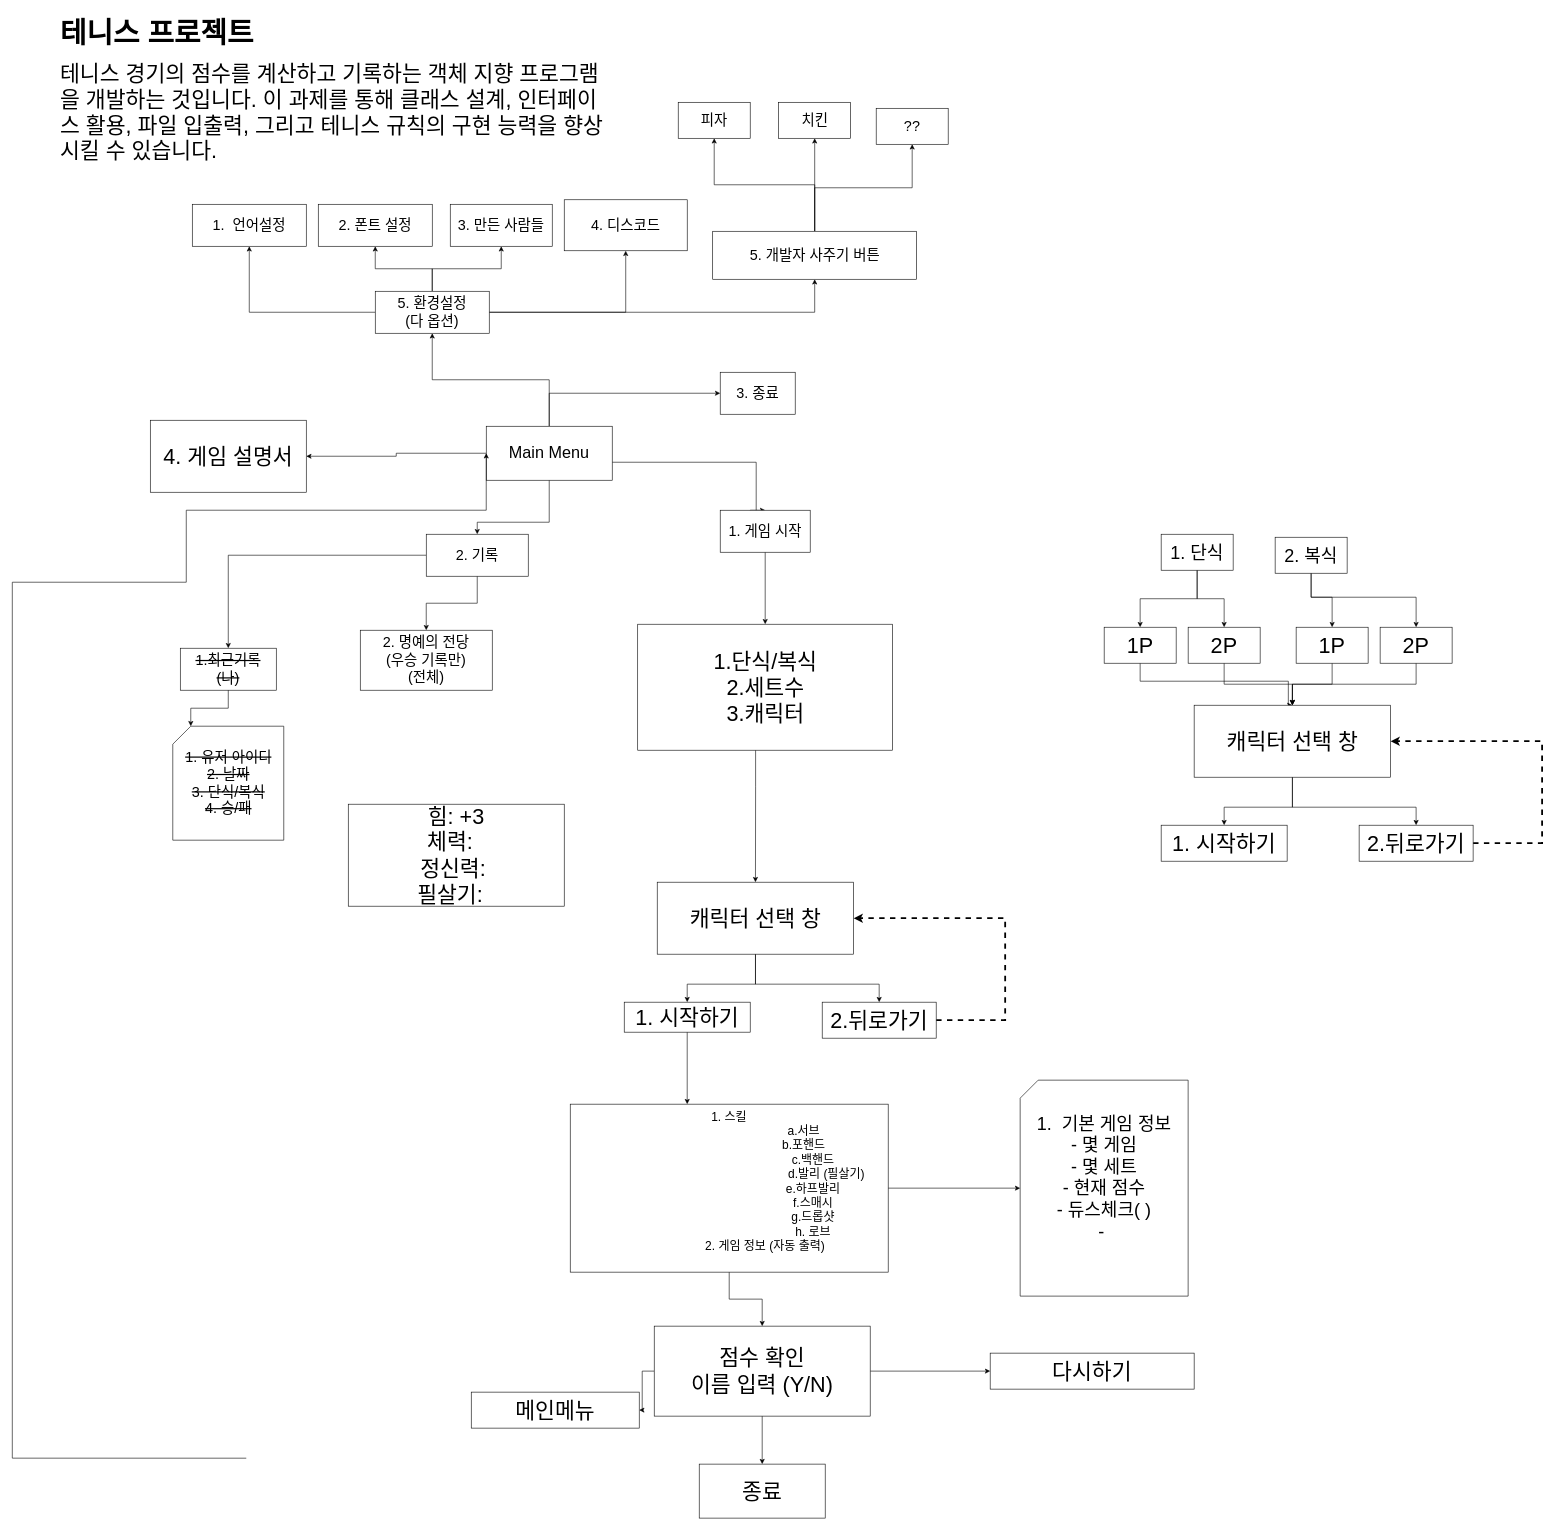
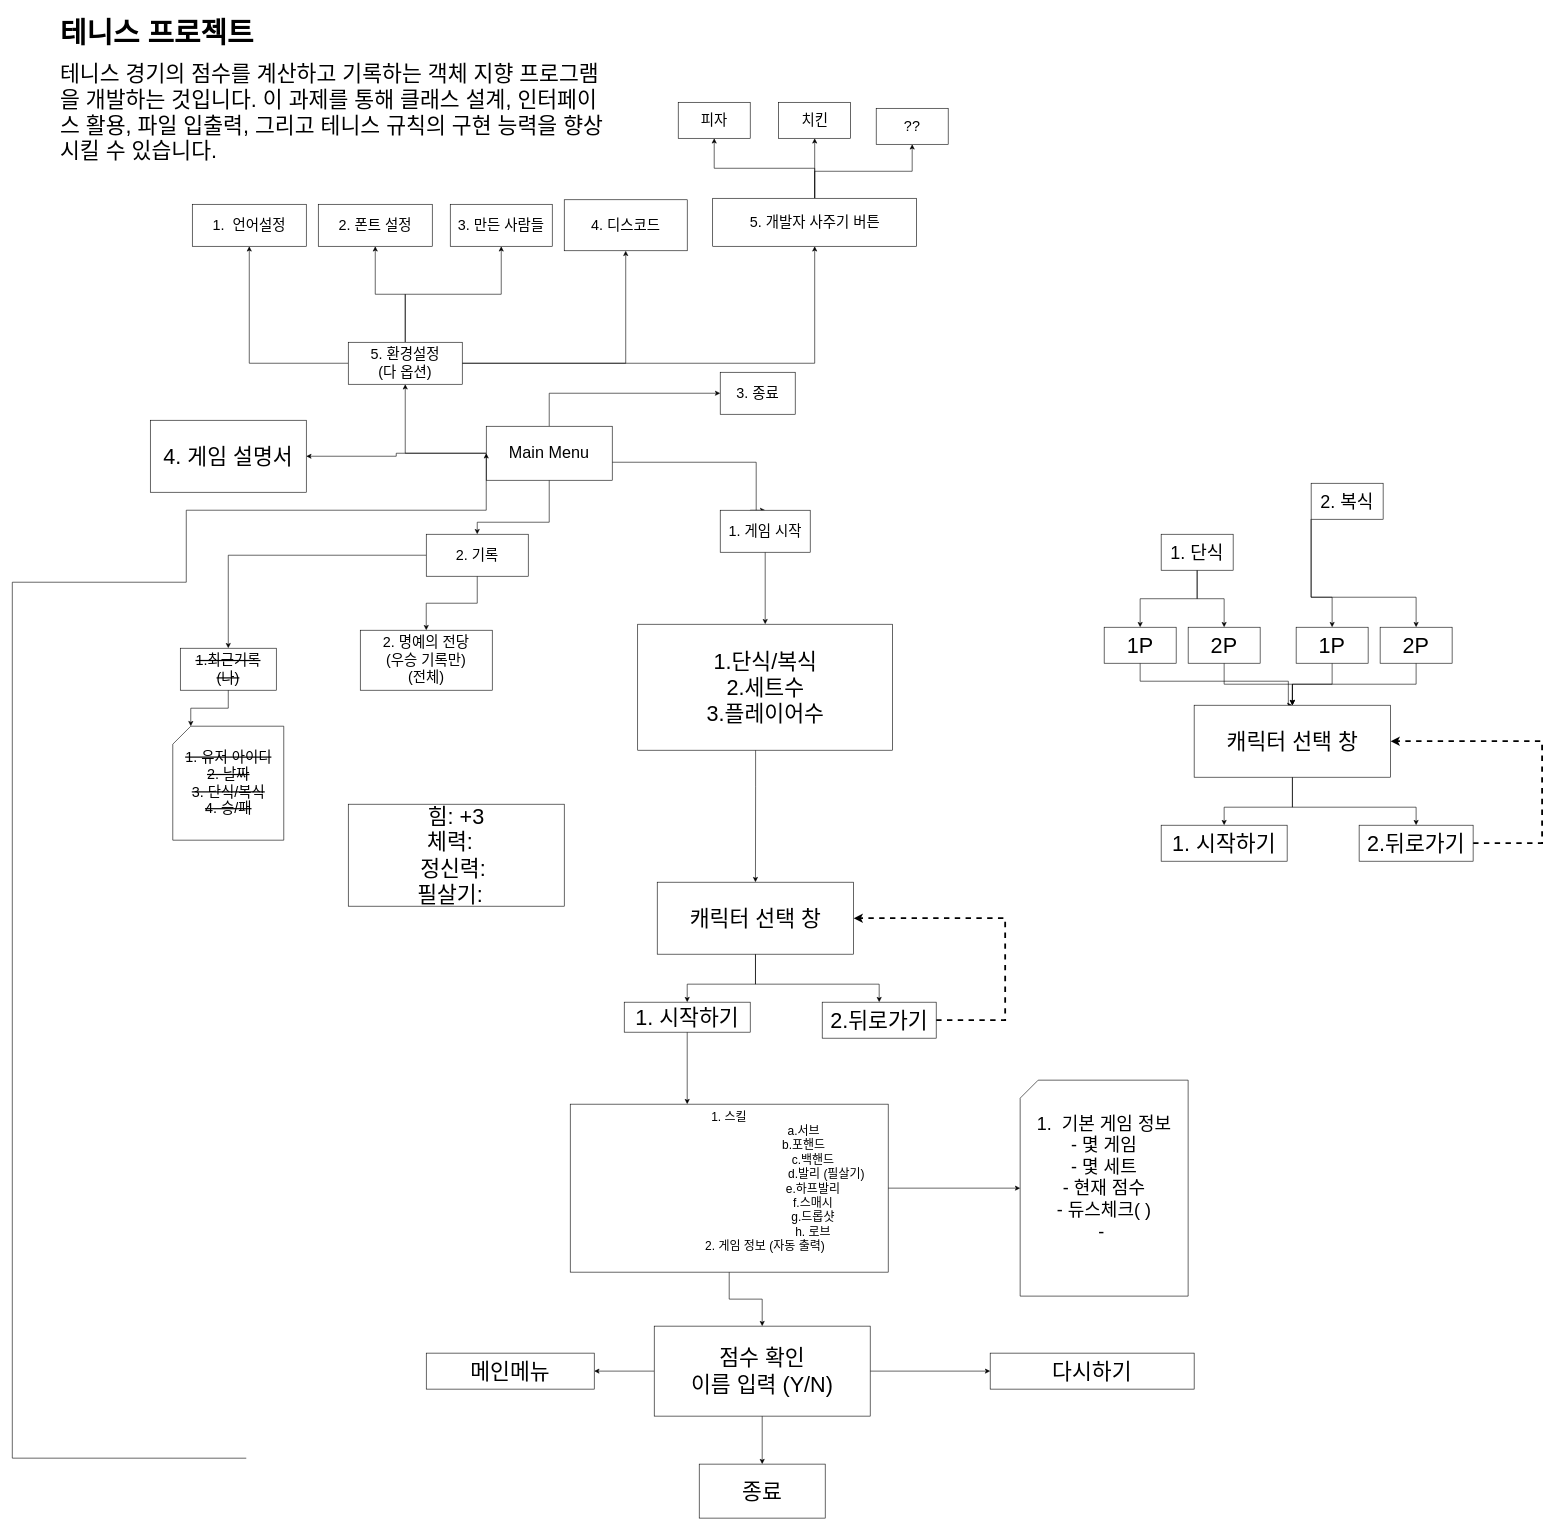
(815, 255) -> (815, 222)
(432, 312) -> (405, 363)
(1311, 555) -> (1347, 501)
(766, 687) -> (766, 687)
(555, 1410) -> (510, 1371)
